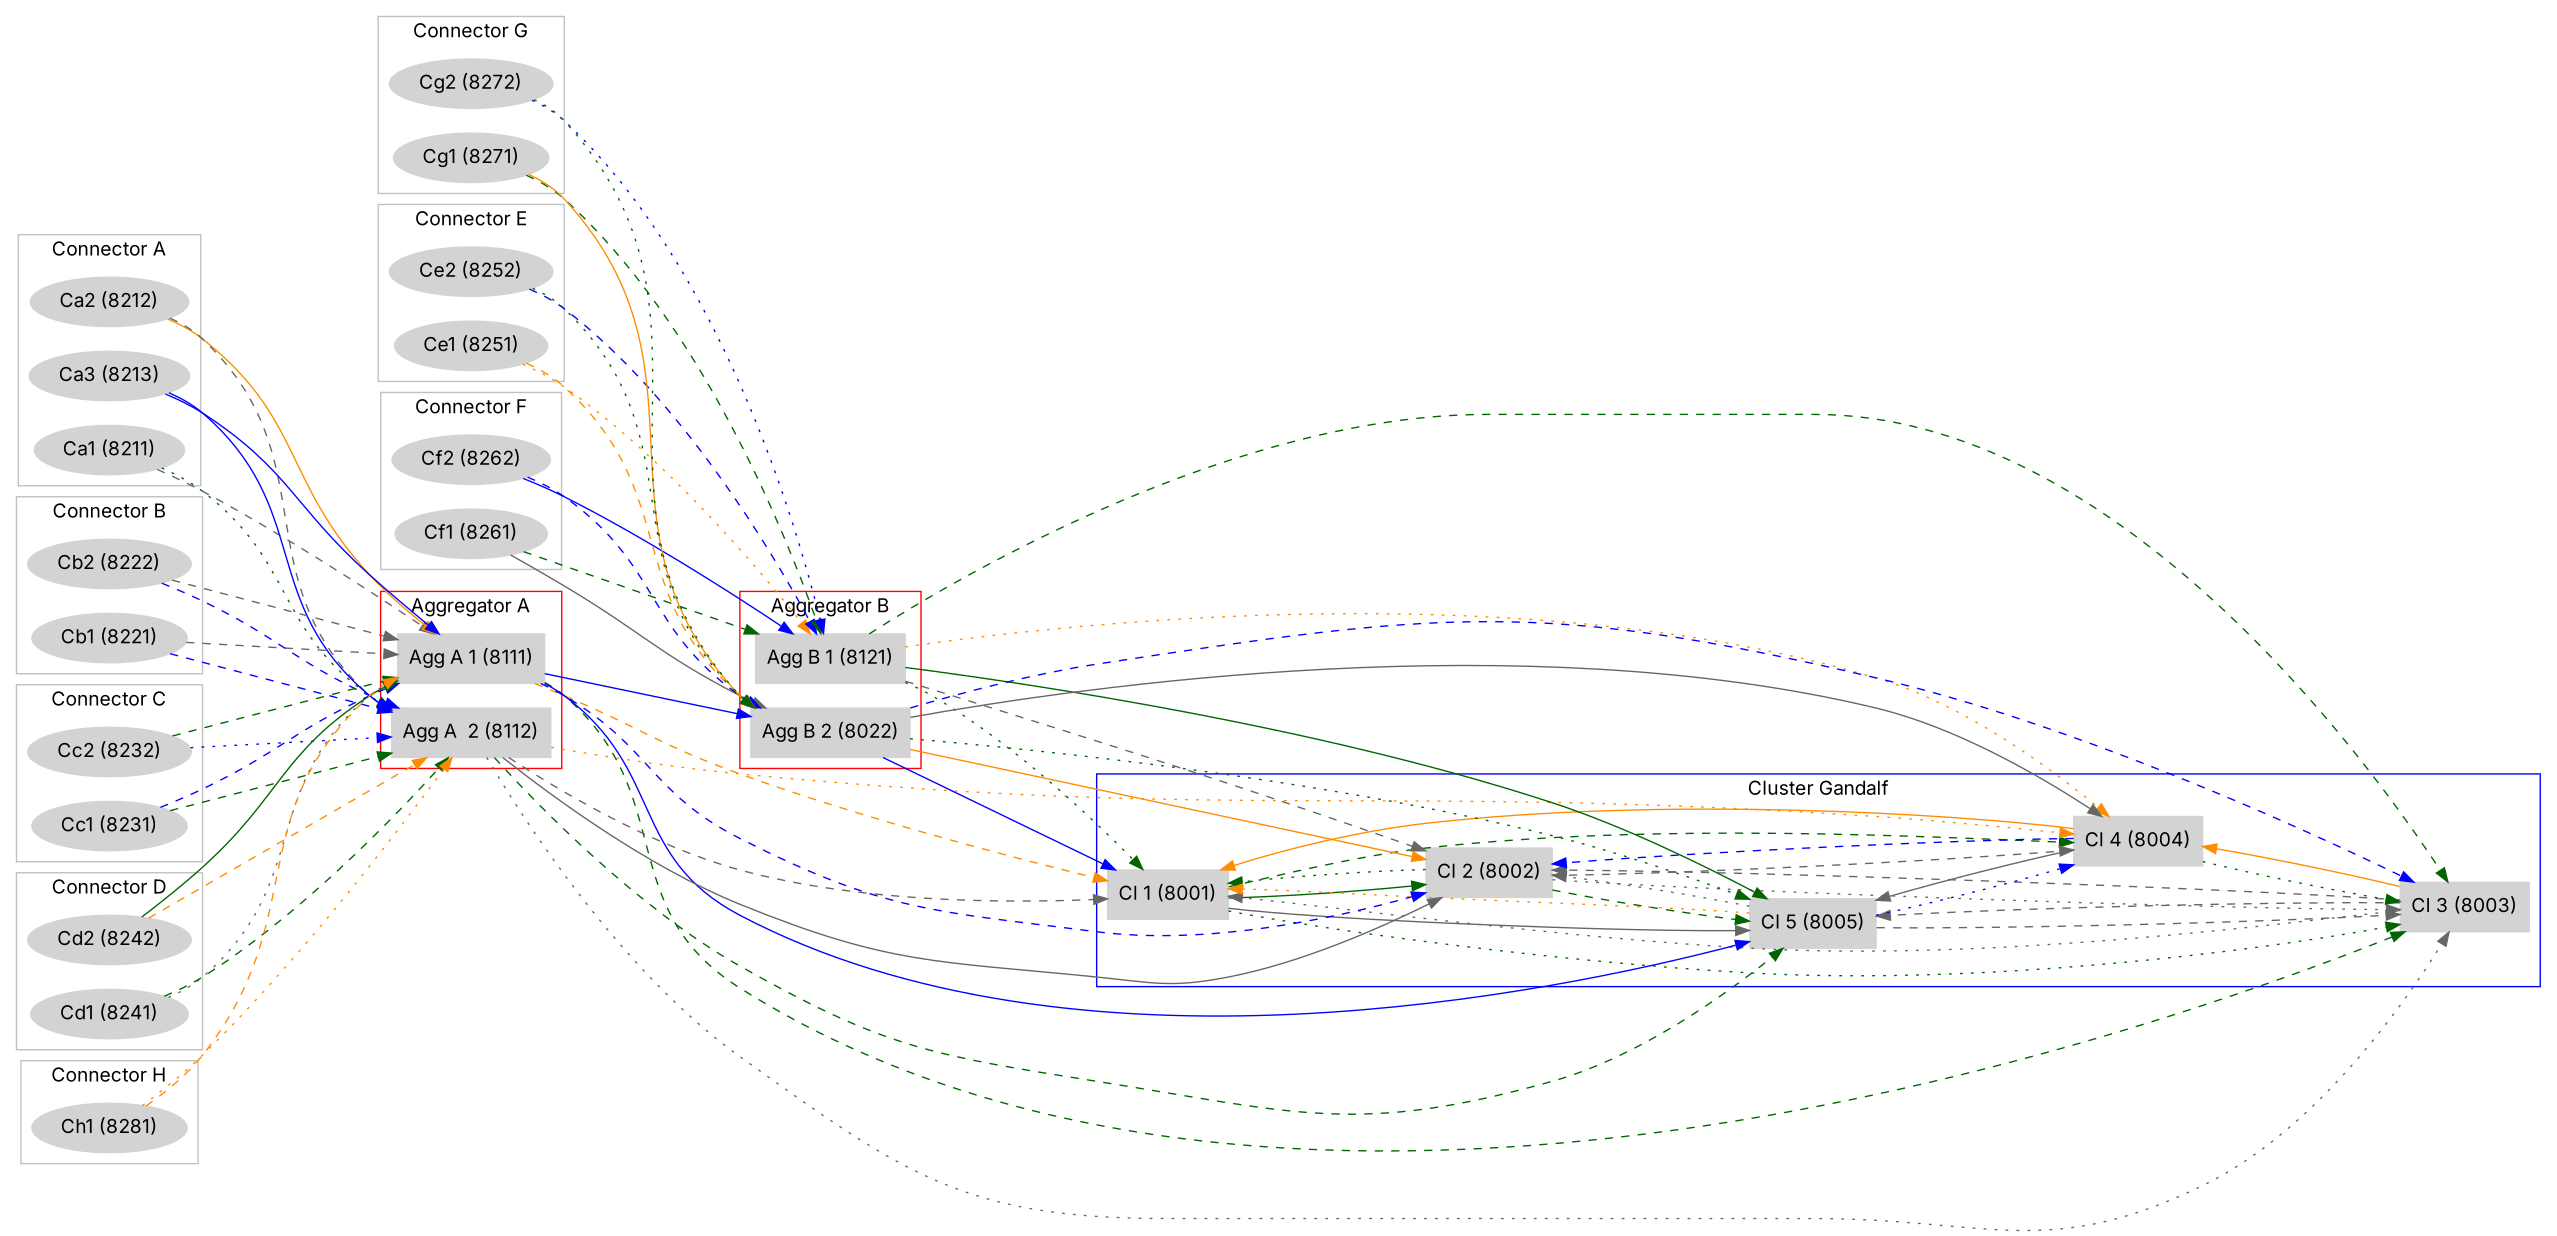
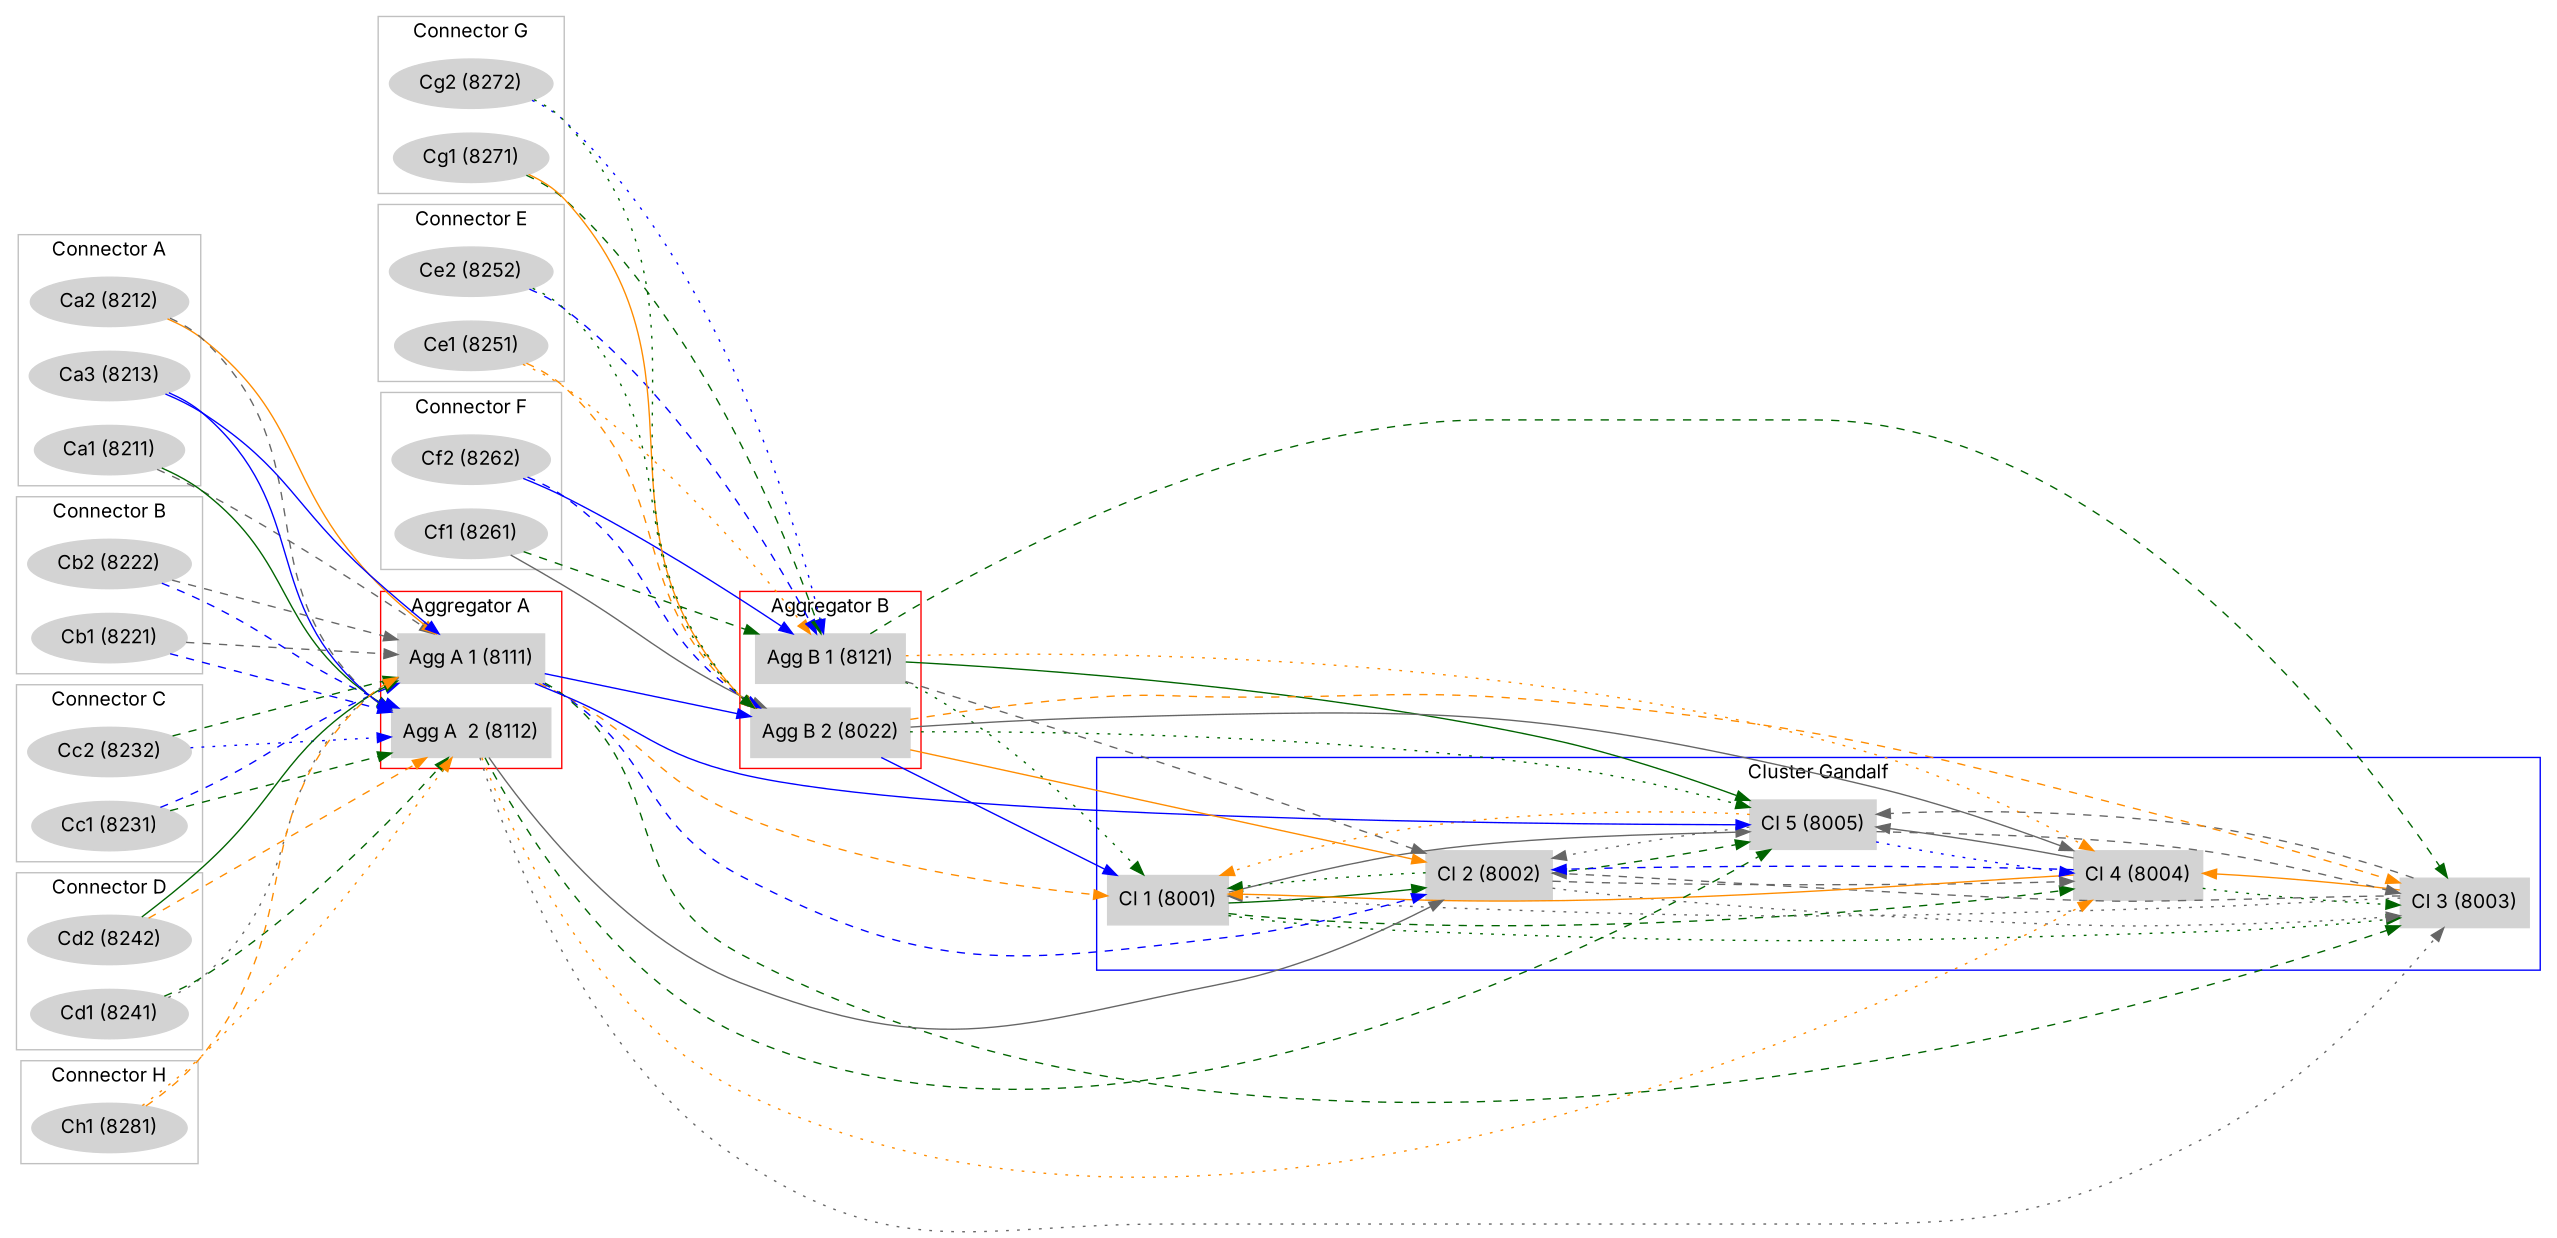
(276, 579) -> (276, 579)
(1403, 625) -> (1620, 708)
(788, 881) -> none
